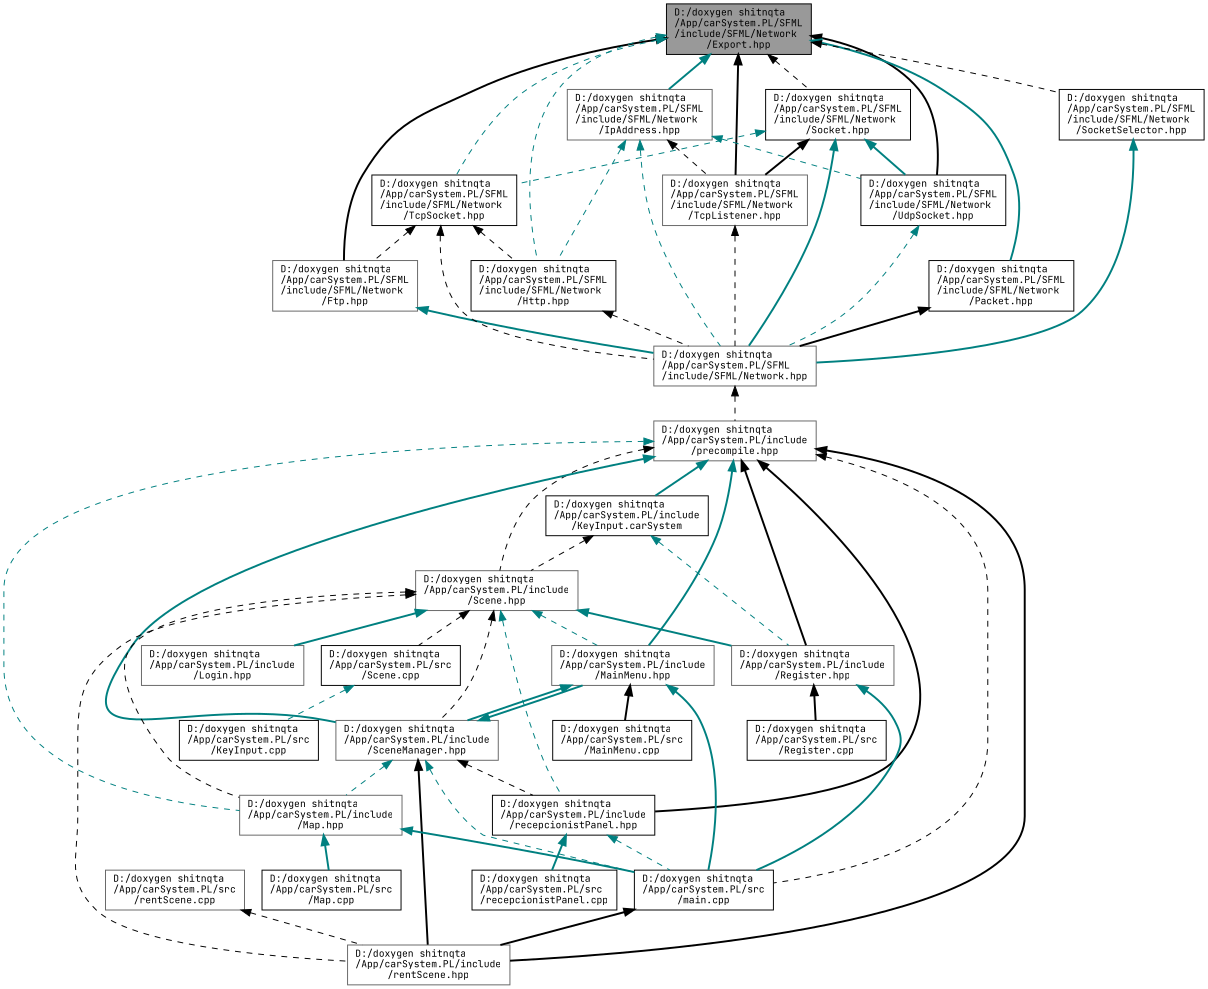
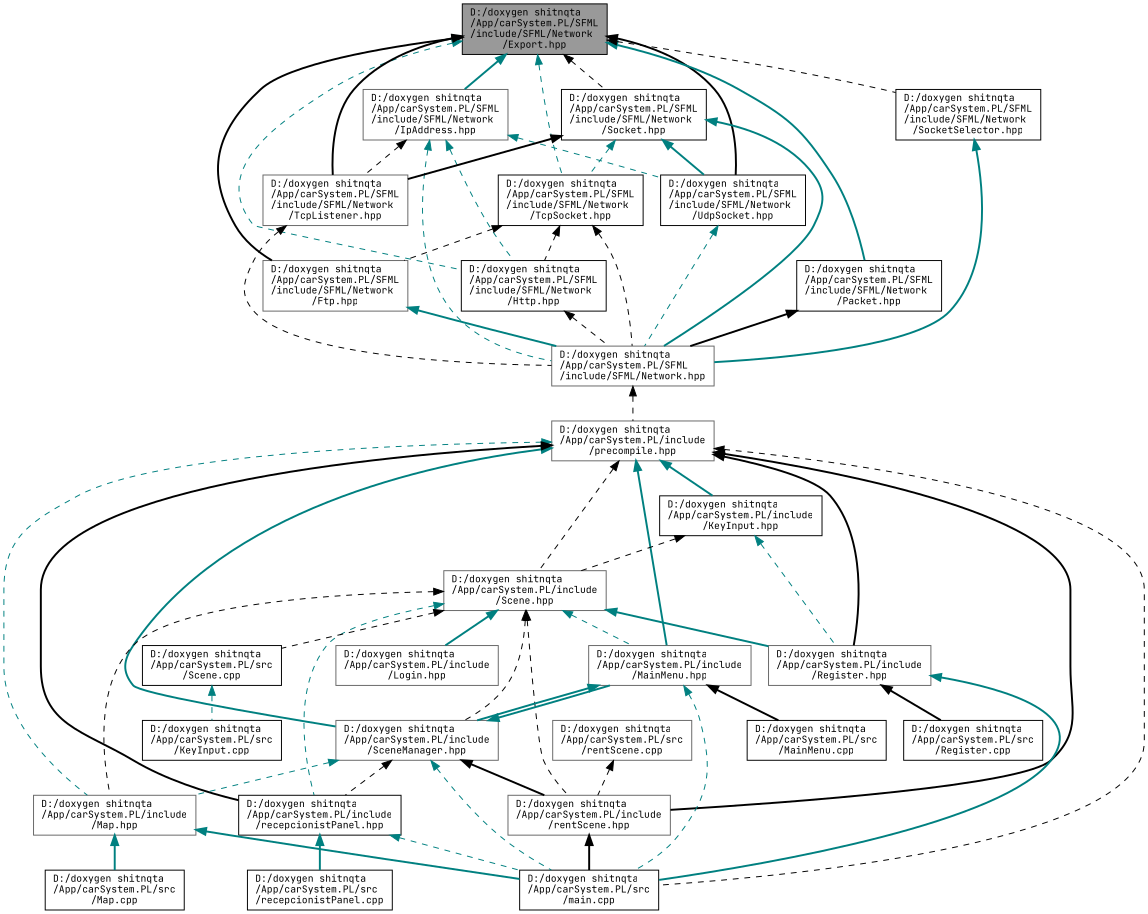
(627, 516) -> (741, 516)
(714, 775) -> (703, 794)
(562, 929) -> (589, 858)
